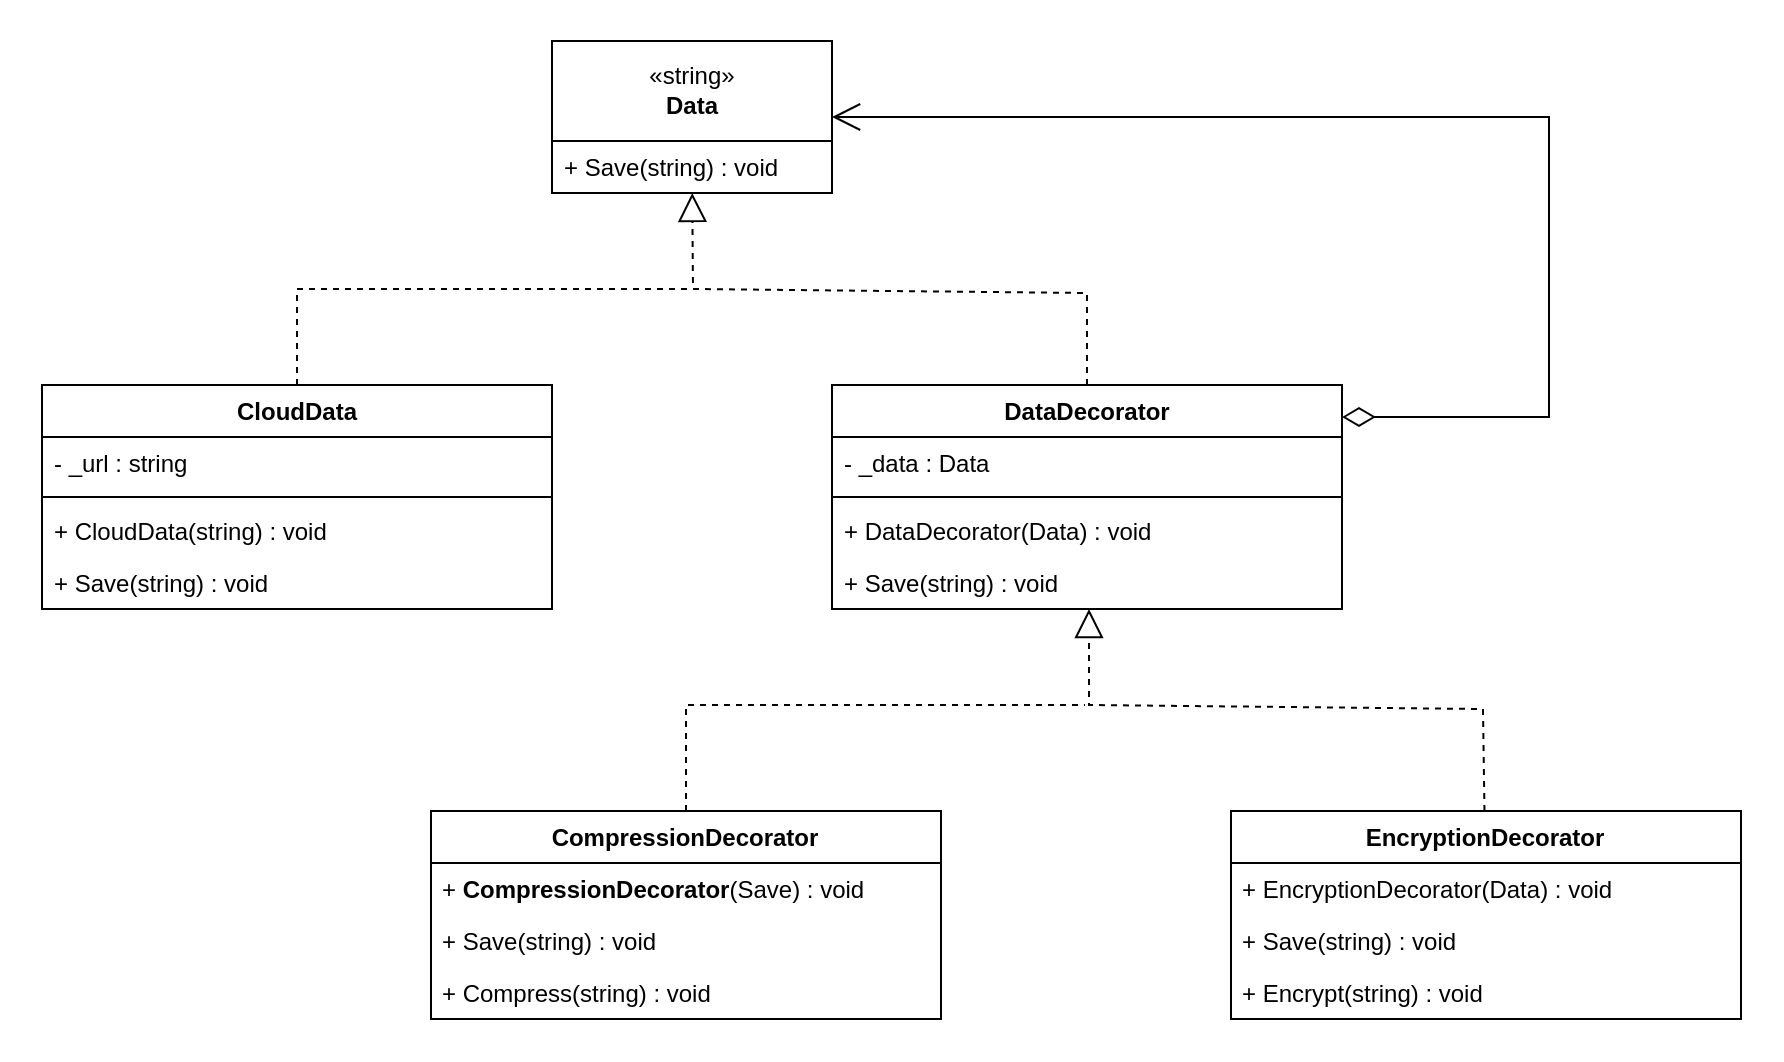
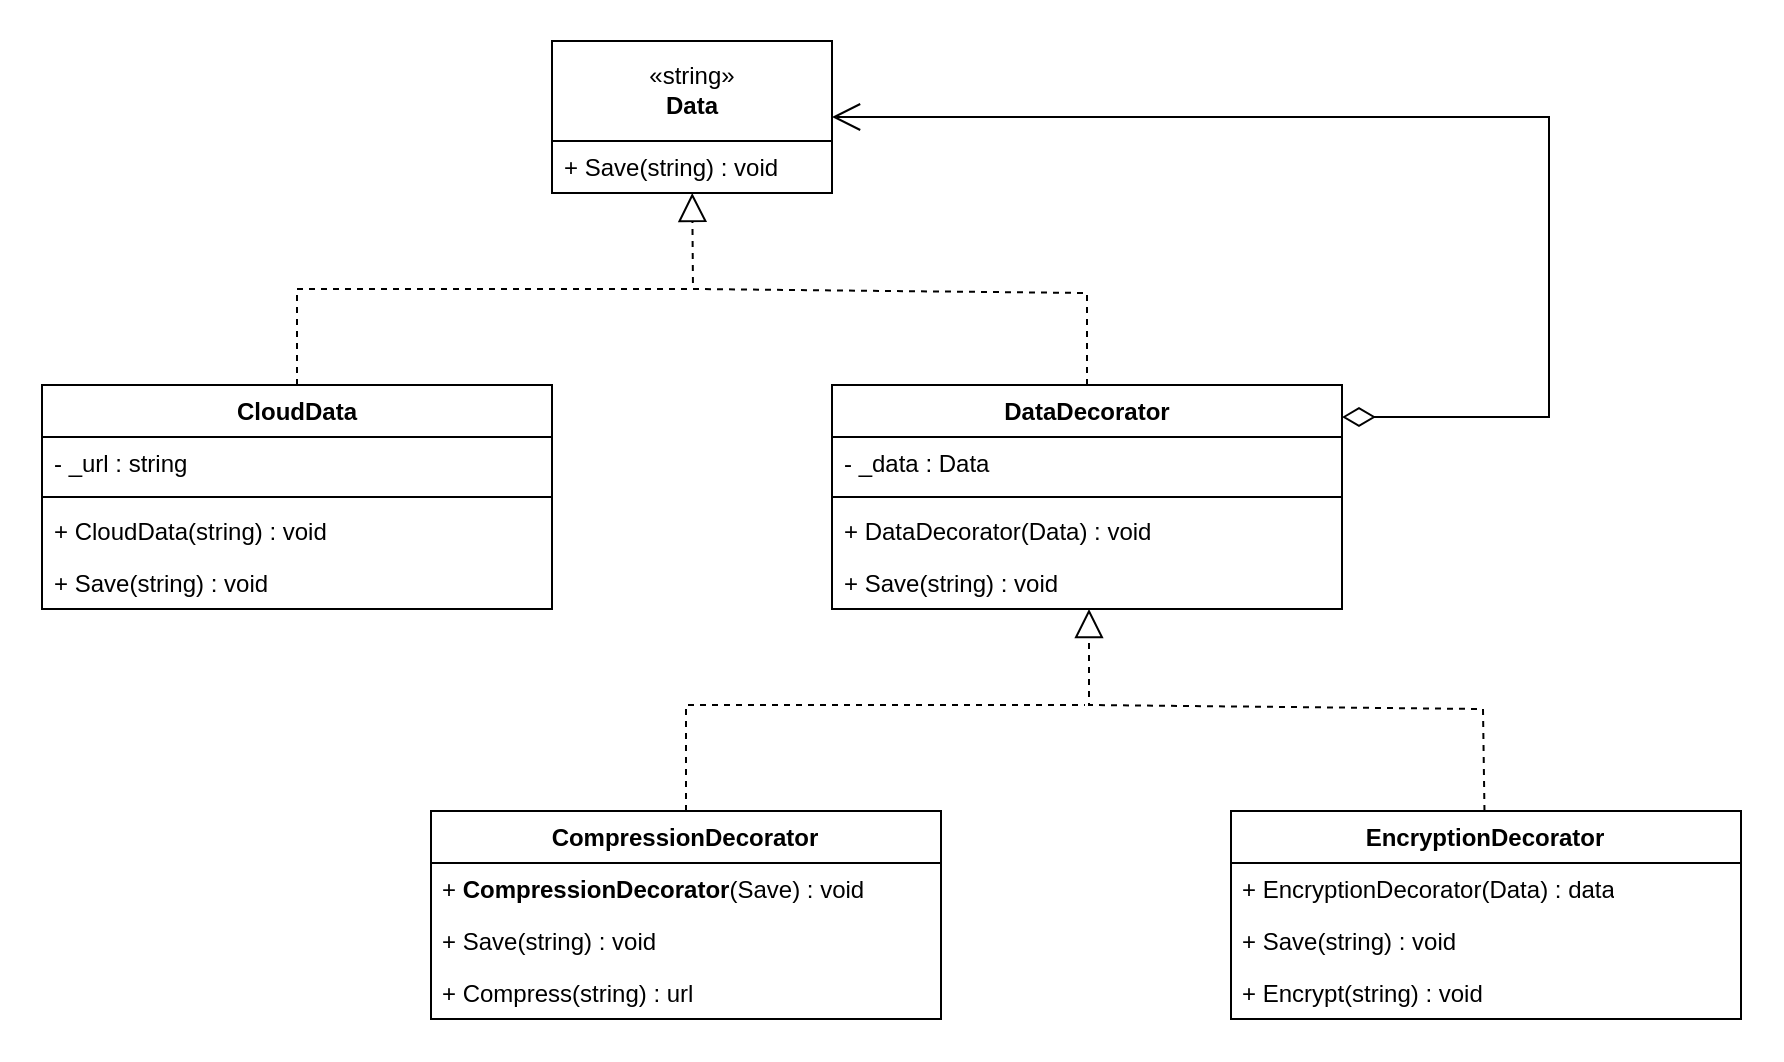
(1456, 891) -> (1459, 891)
(595, 995) -> (589, 995)
